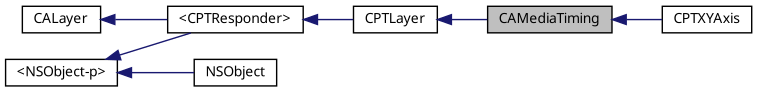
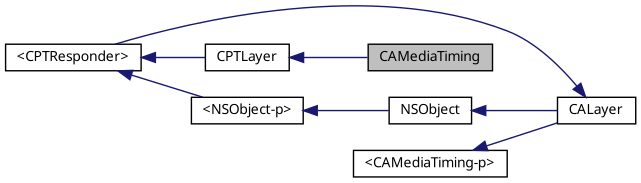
(707, 20) -> none
(155, 44) -> (167, 86)
none -> (522, 111)
none -> (430, 164)
